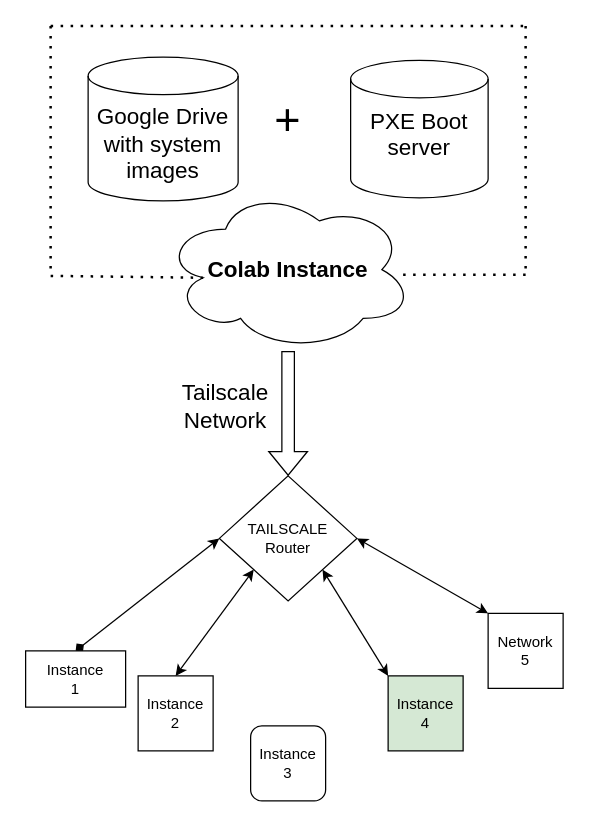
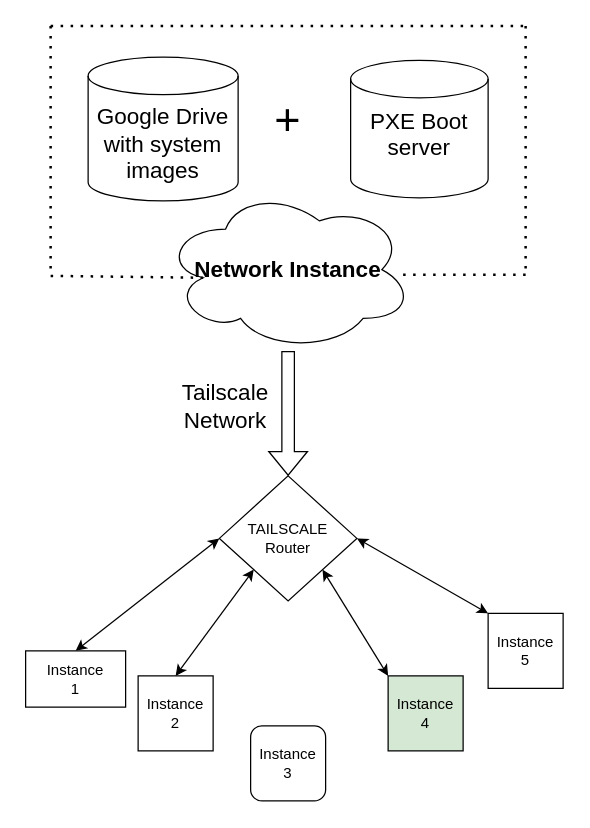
(288, 269) -> (288, 269)
(83, 645) -> (83, 645)
(526, 651) -> (526, 651)
